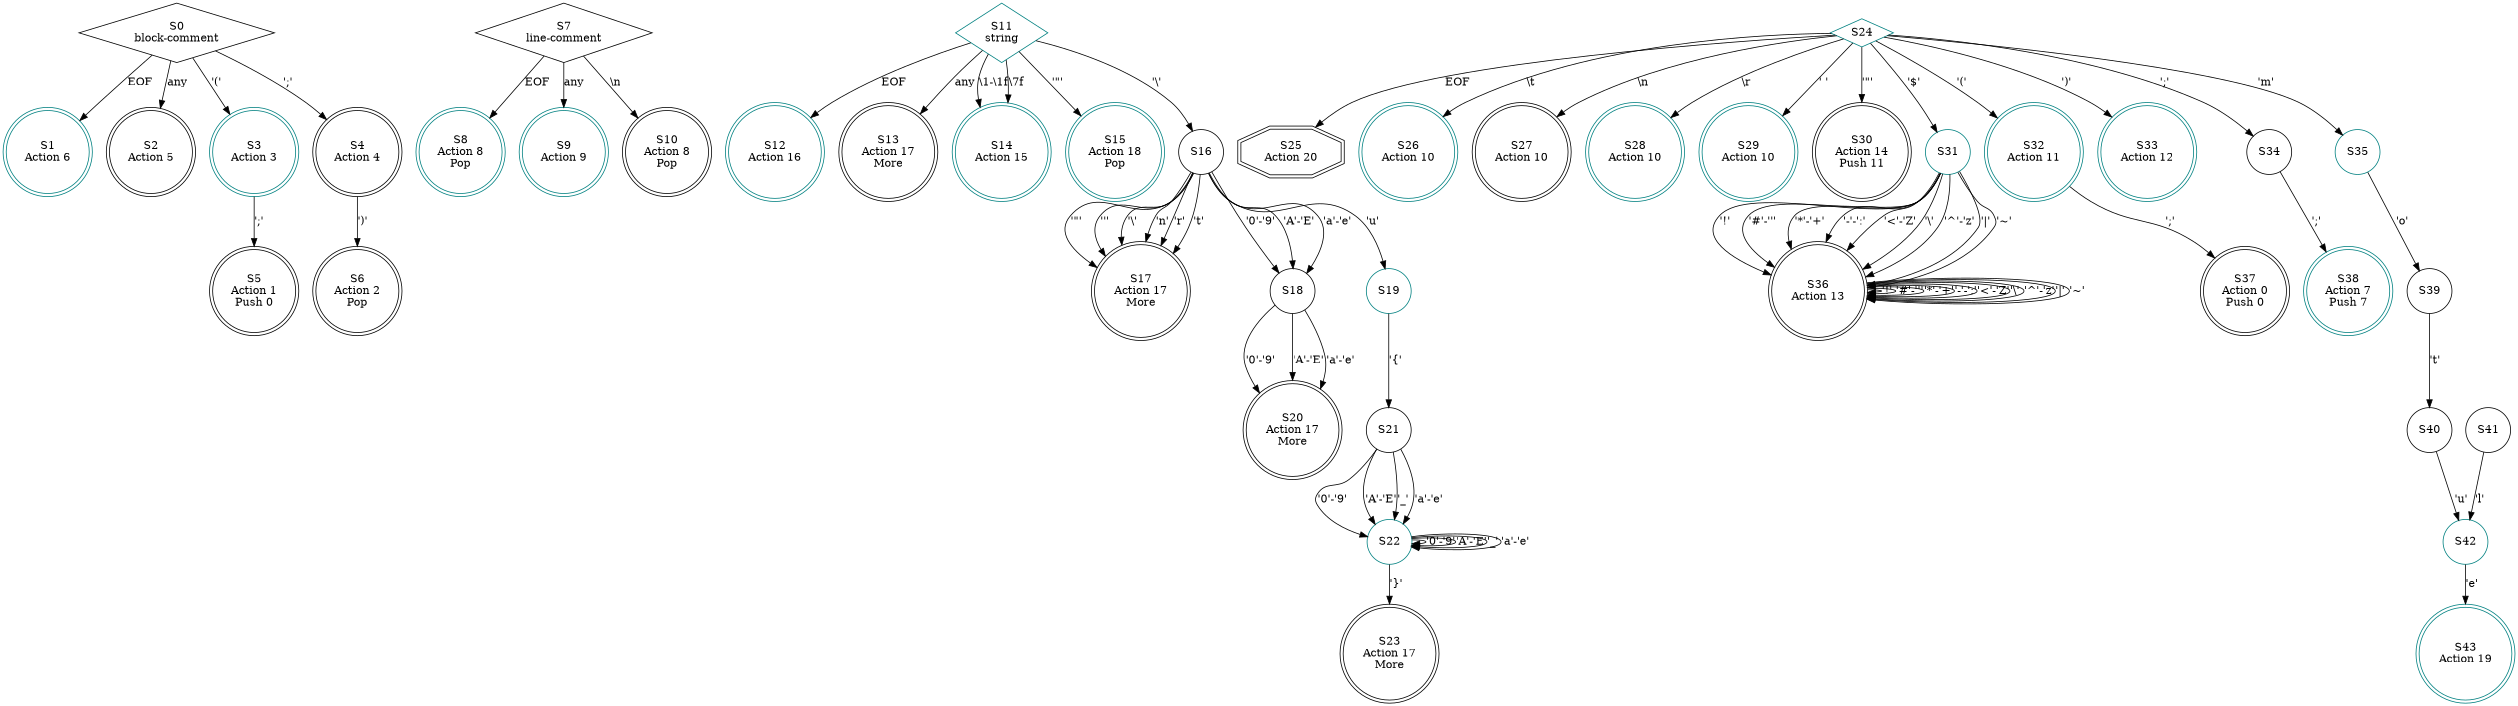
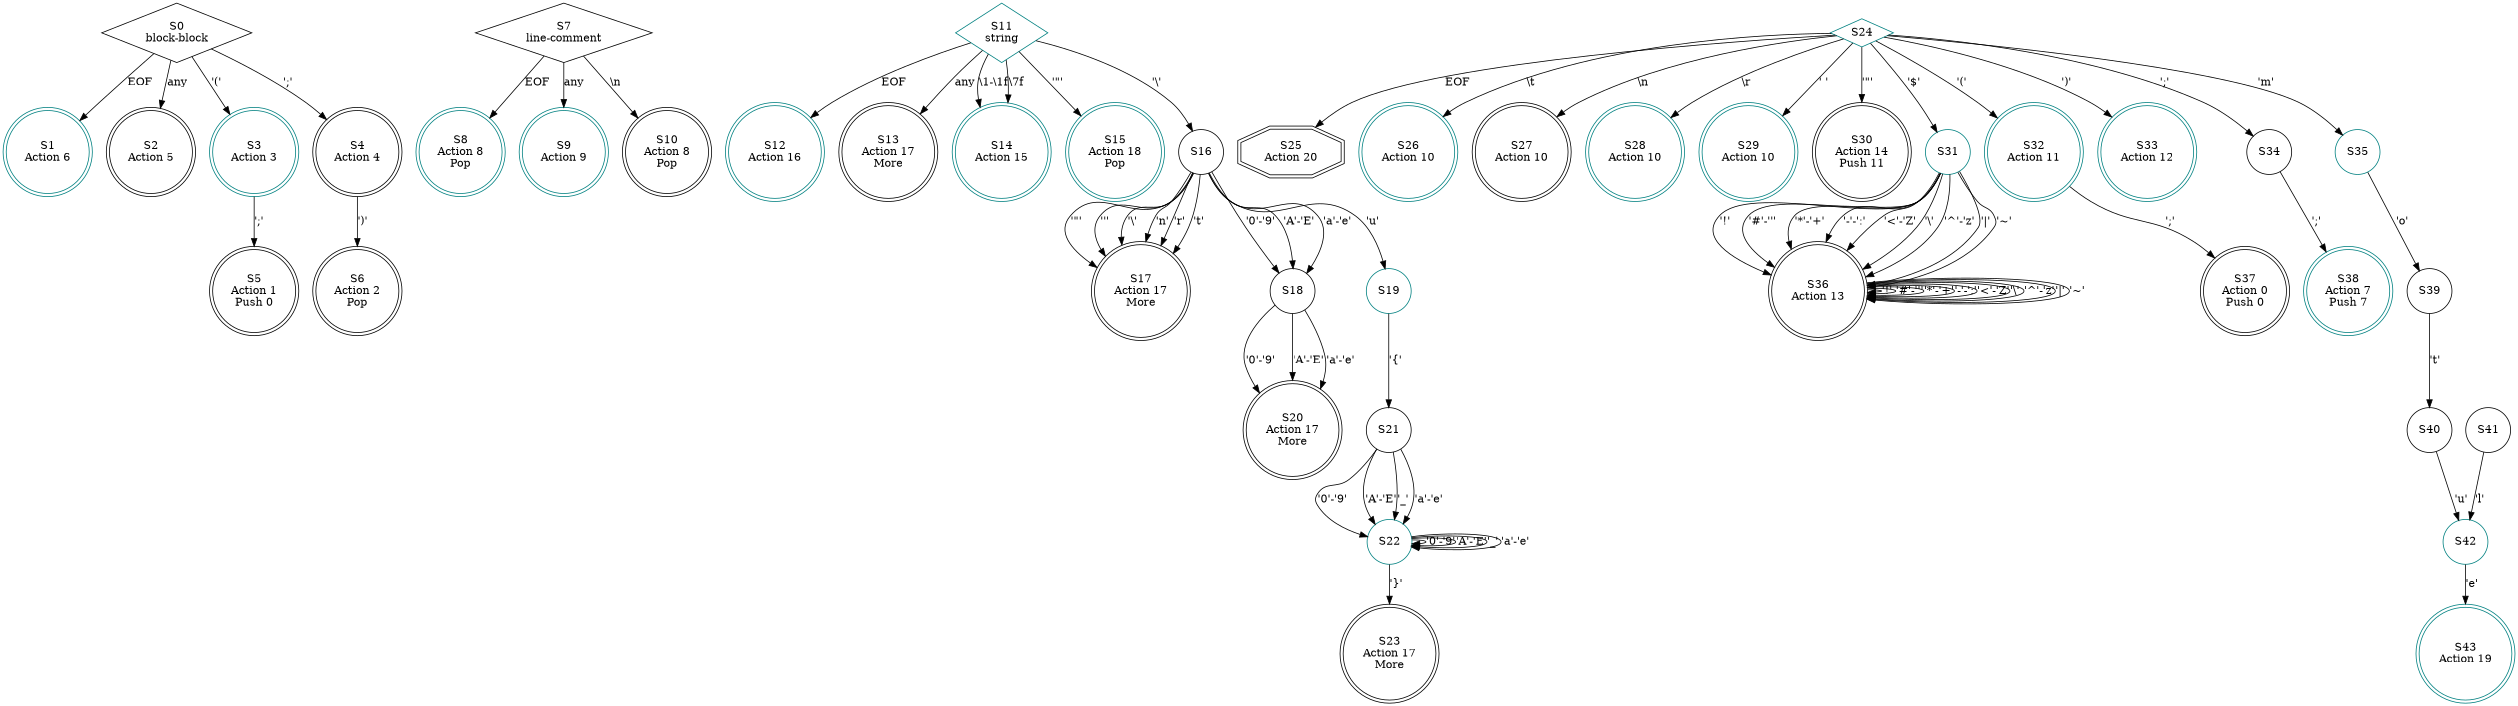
(177, 33) -> (177, 33)
